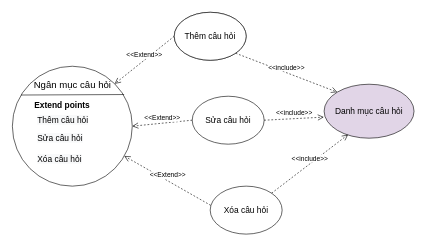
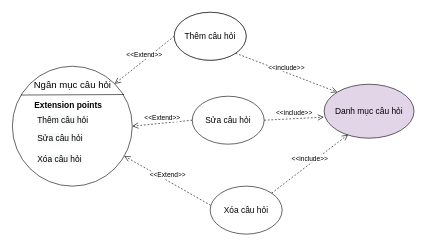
(59, 105) -> (64, 105)
